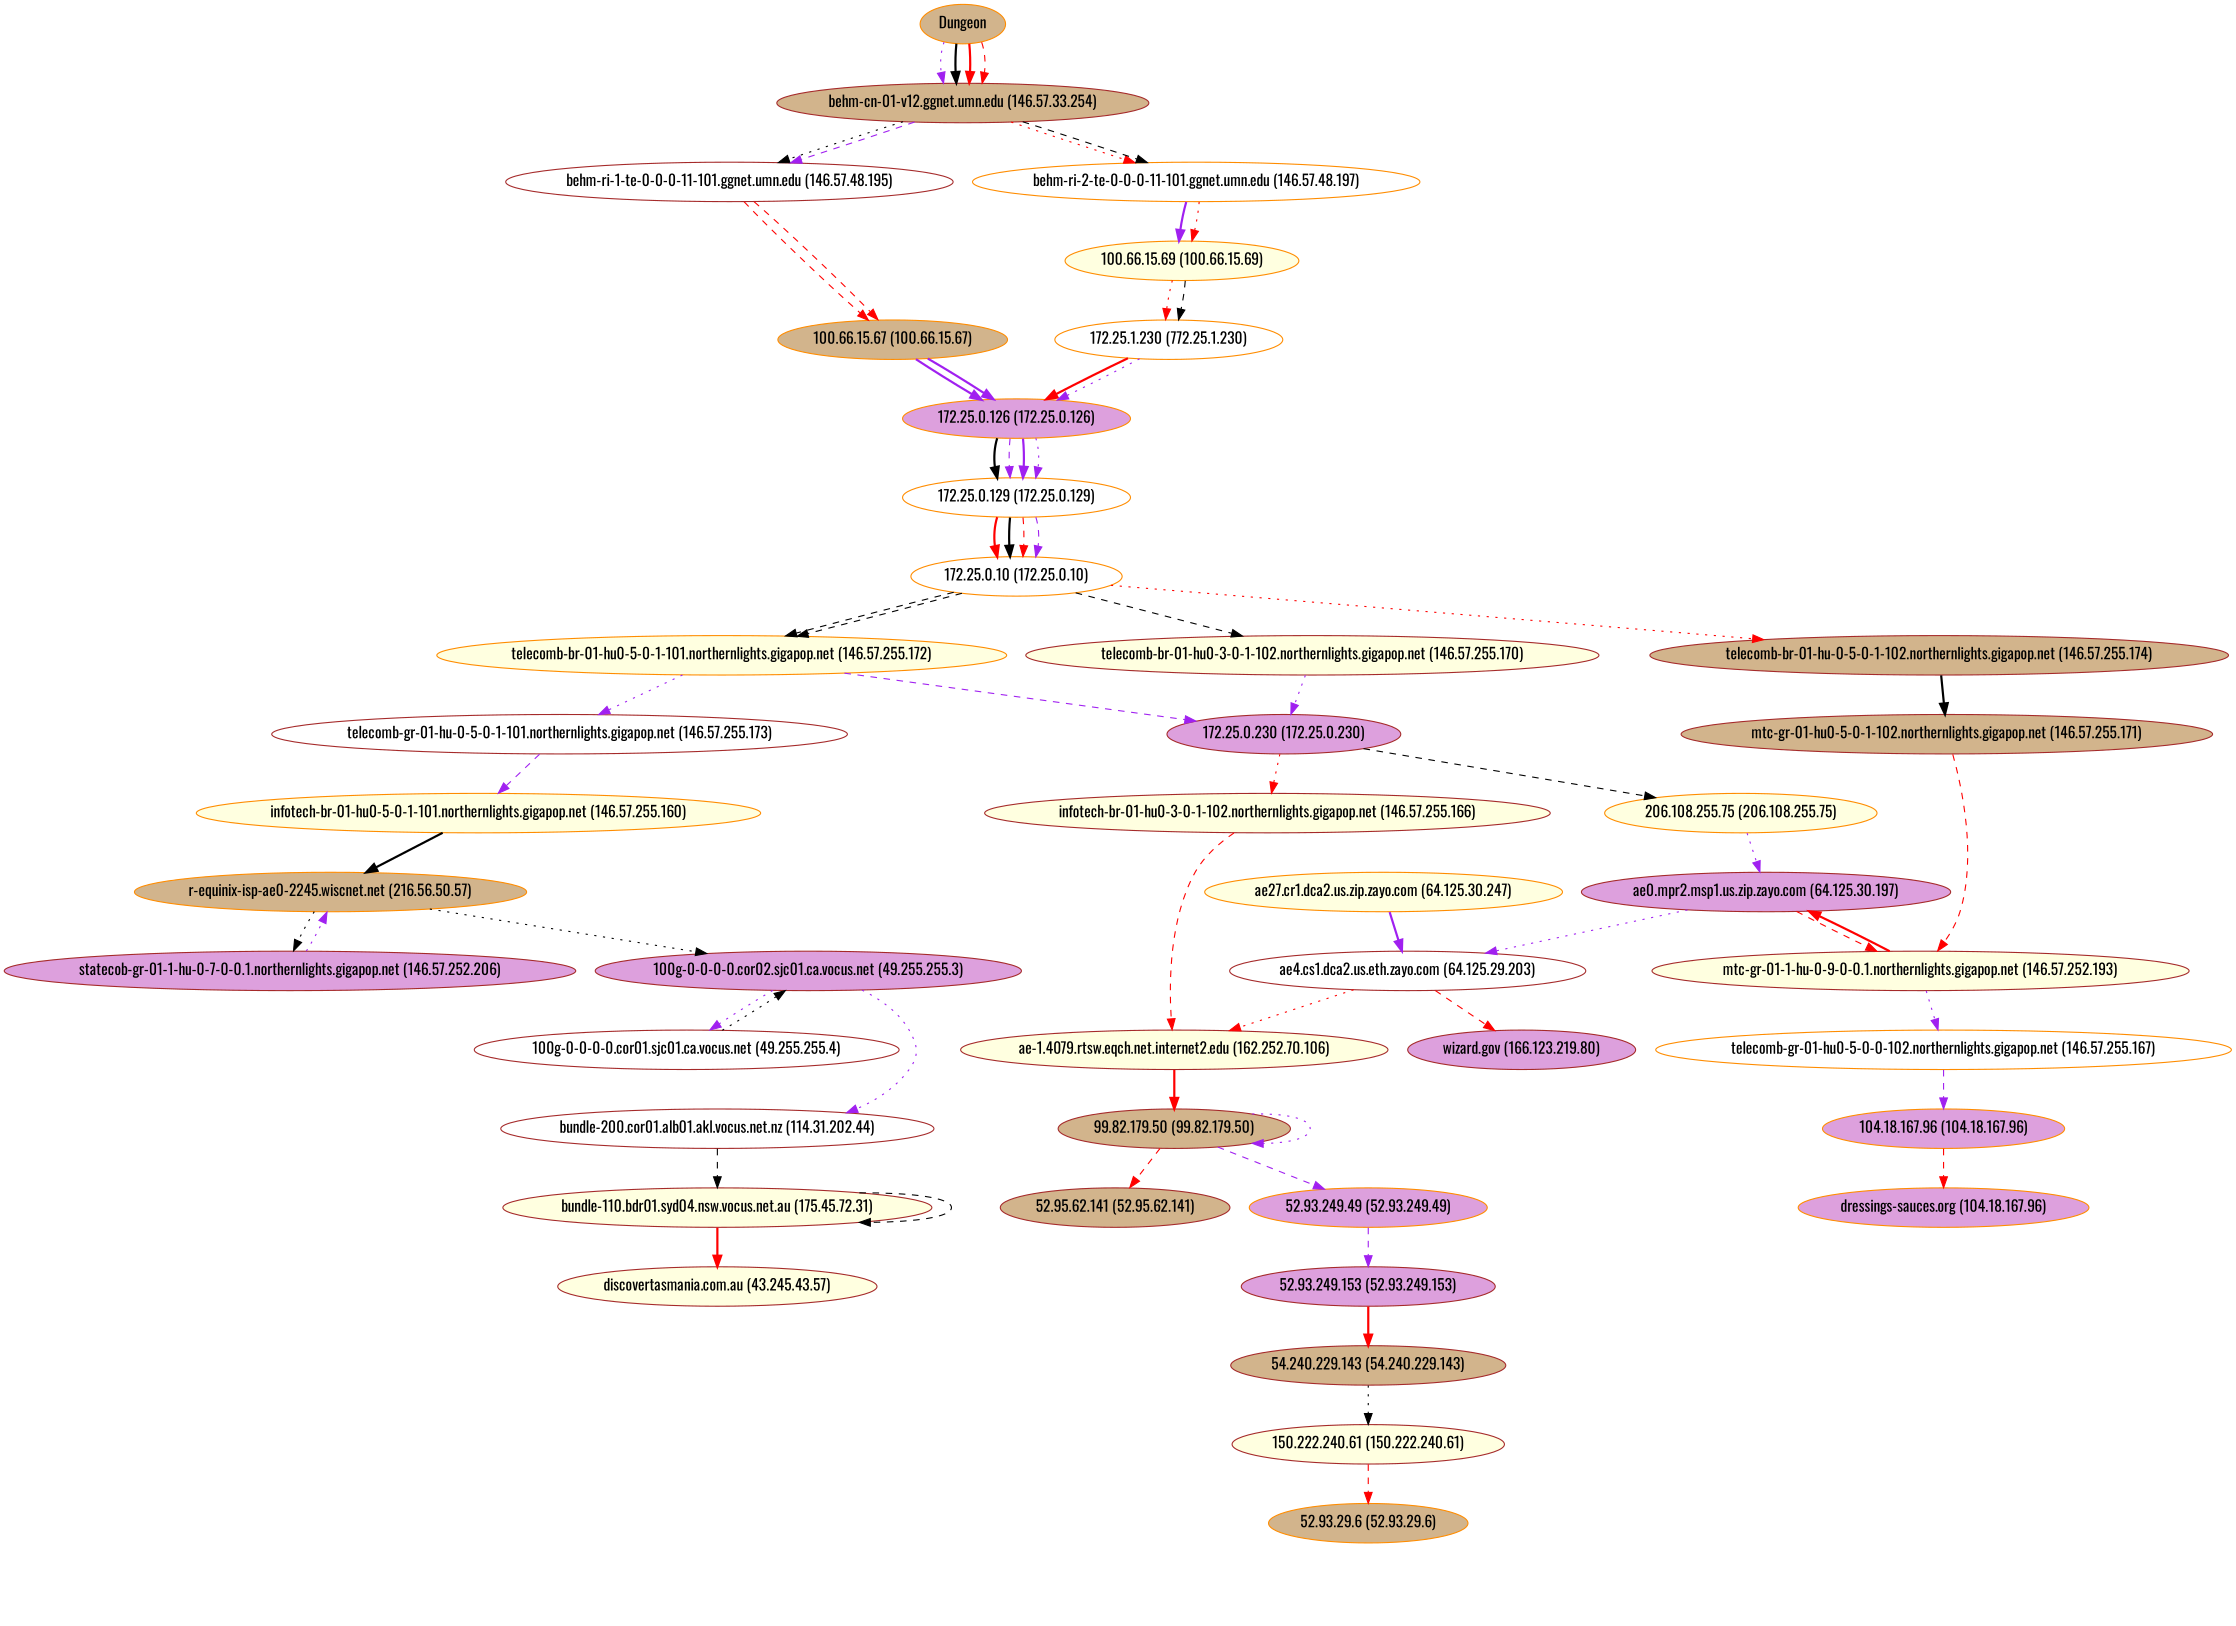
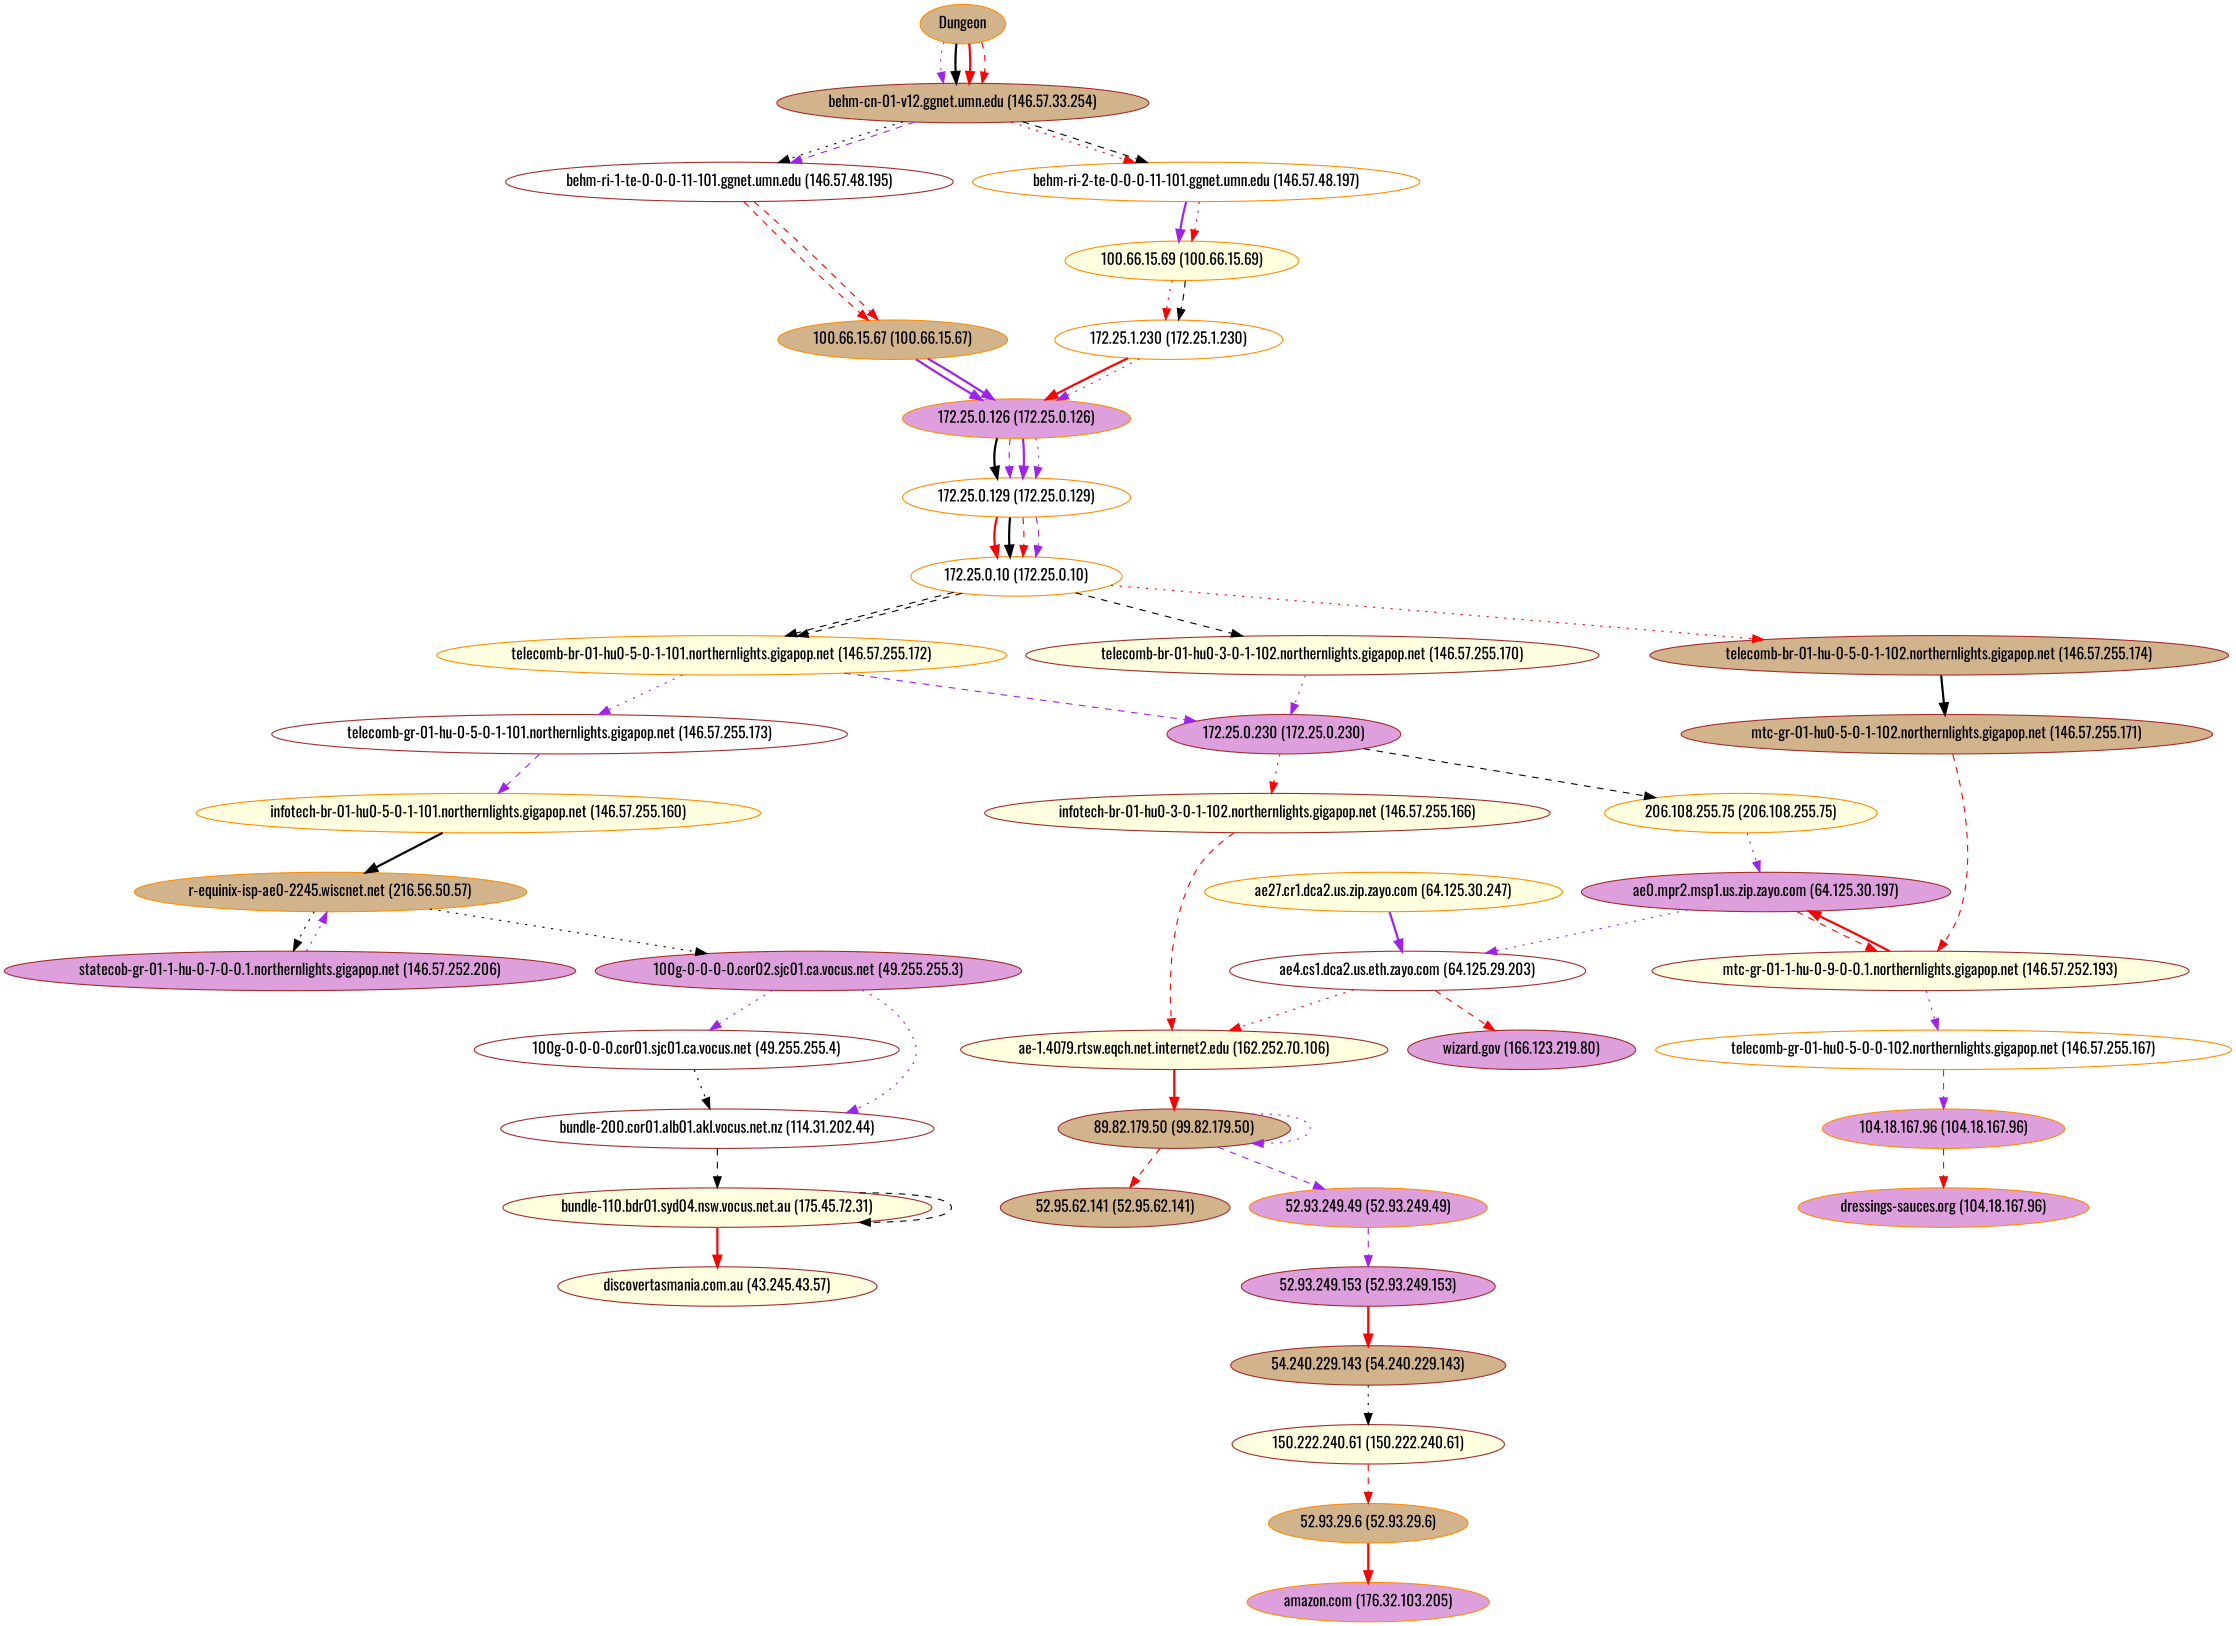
(1169, 340) -> (1169, 340)
(749, 1014) -> (700, 1084)
(1174, 1129) -> (1174, 1129)
none -> (1368, 1602)
